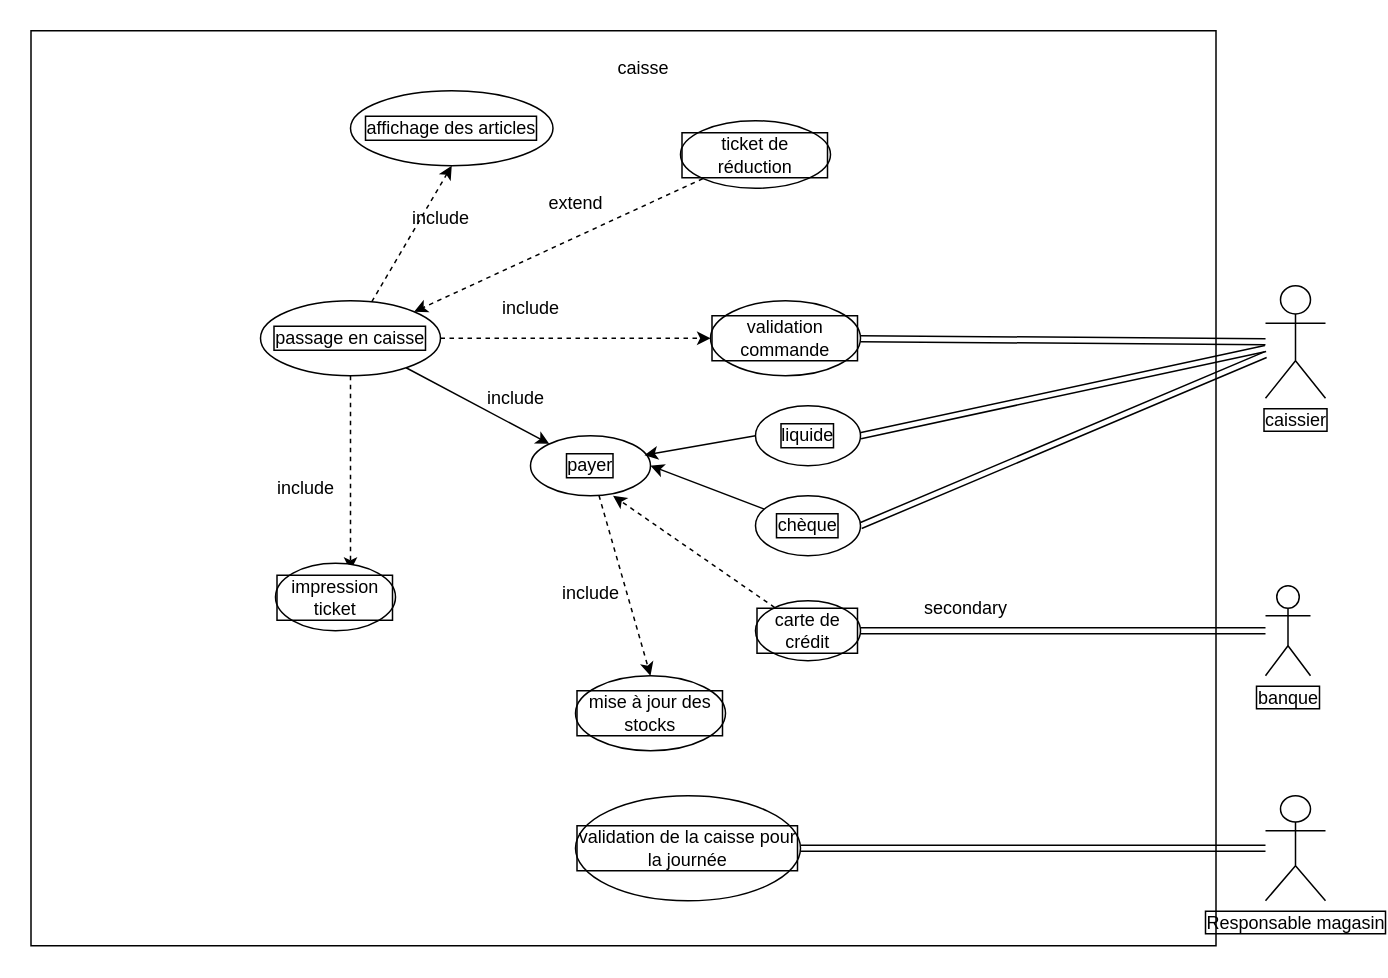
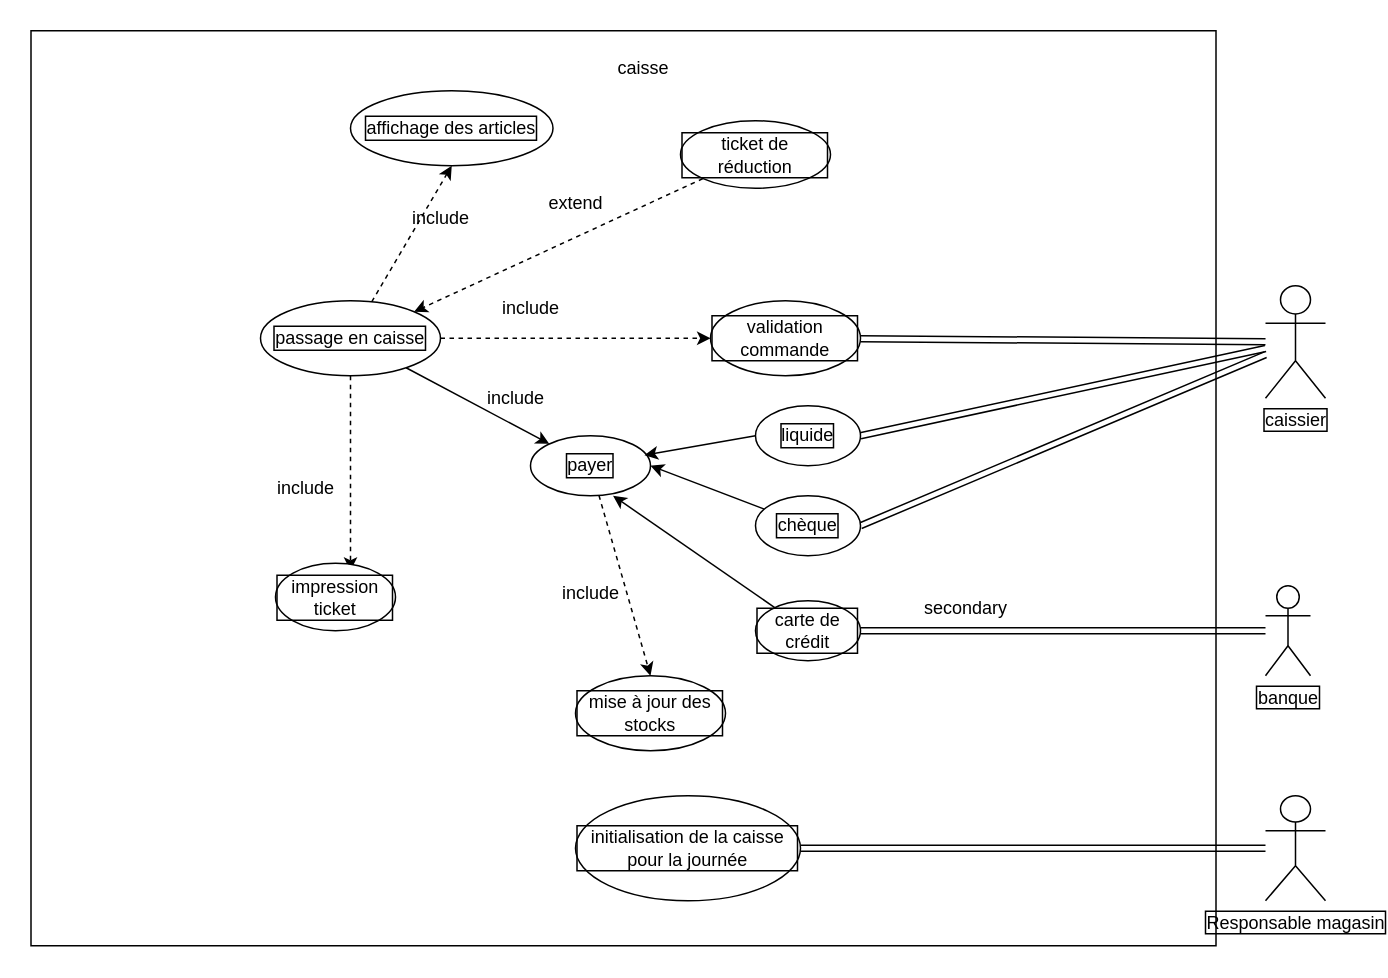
(696, 554) -> (696, 554)
(688, 848) -> (688, 848)
